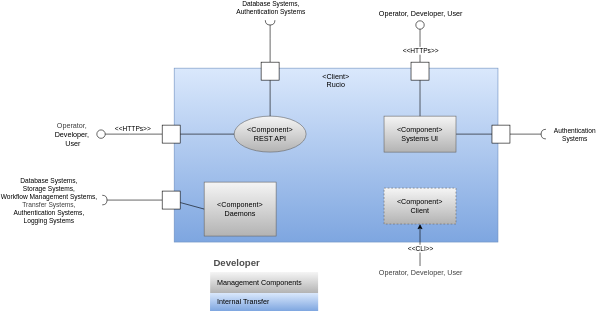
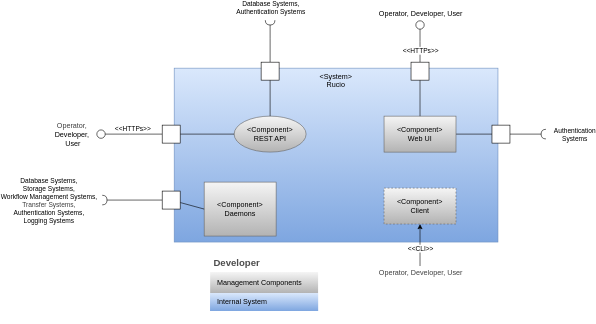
(336, 81) -> (336, 81)
(420, 134) -> (420, 134)
(250, 302) -> (246, 302)
